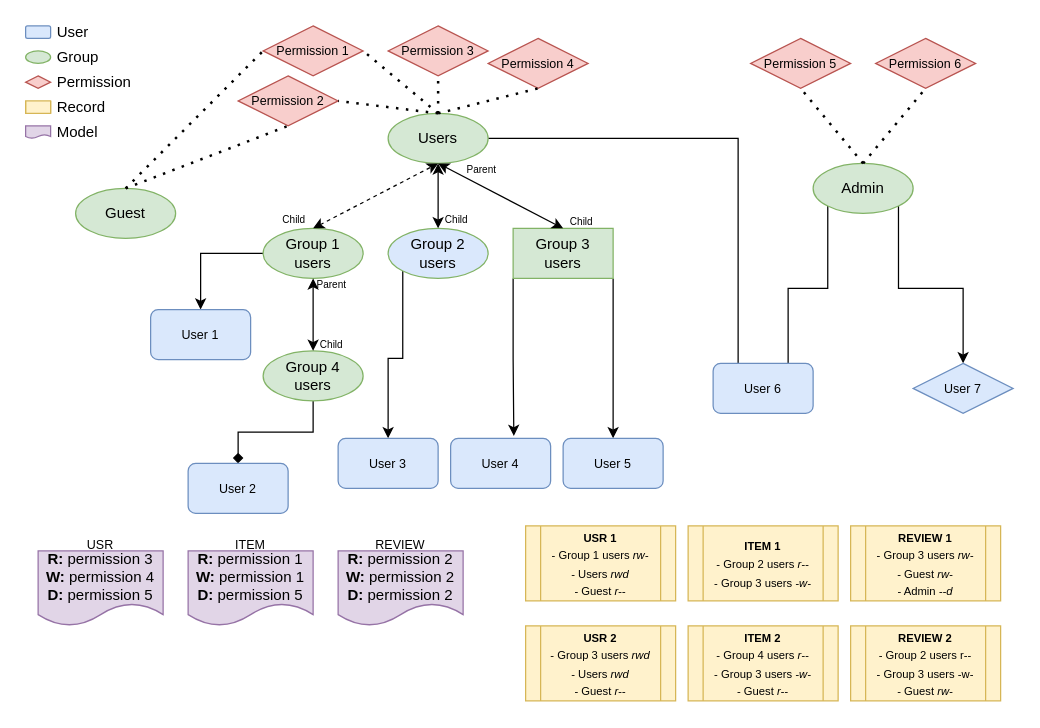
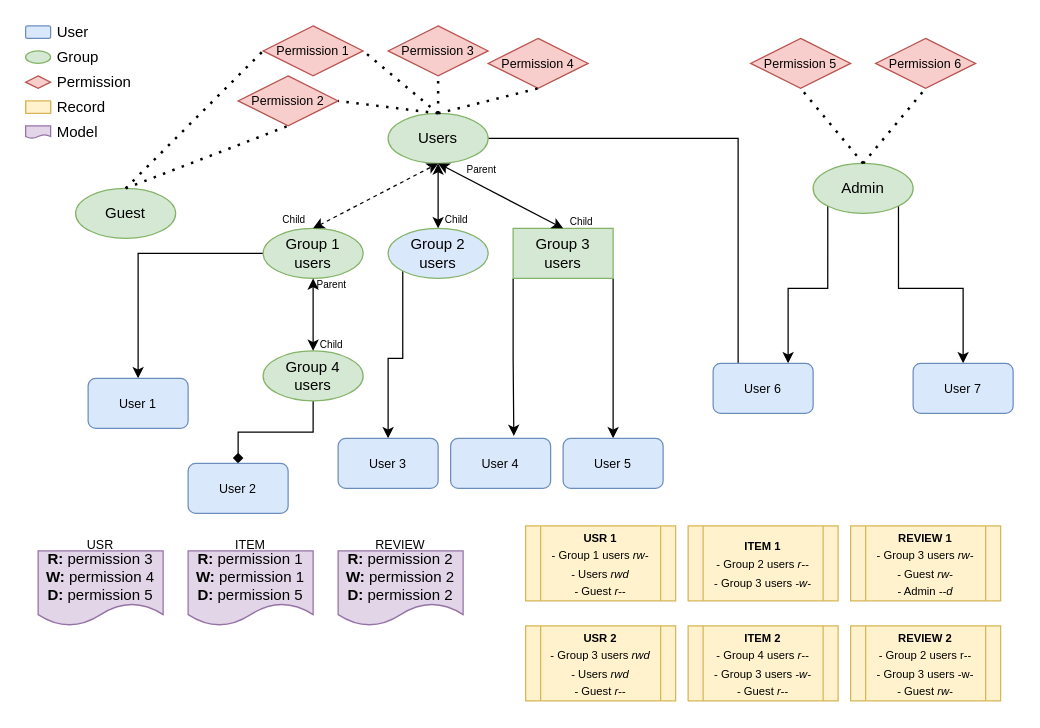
(201, 334) -> (138, 403)
(788, 356) -> (788, 353)
(963, 388) -> (963, 388)
